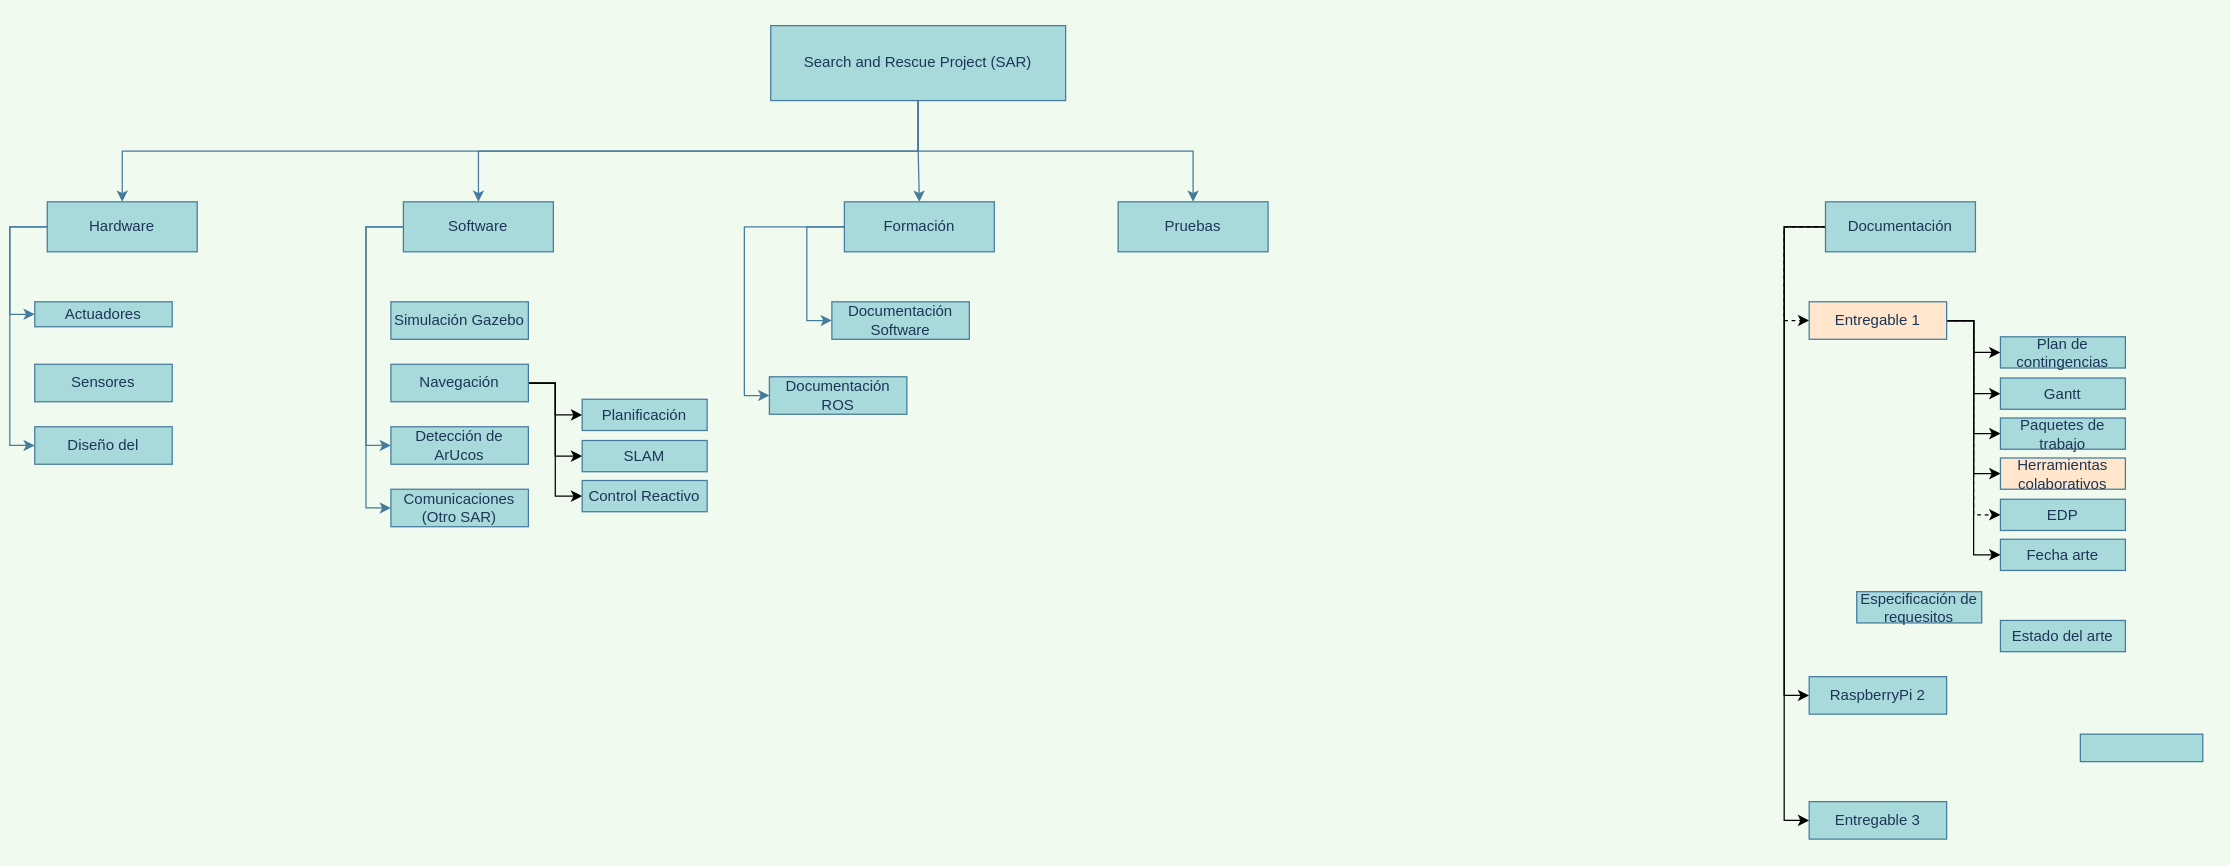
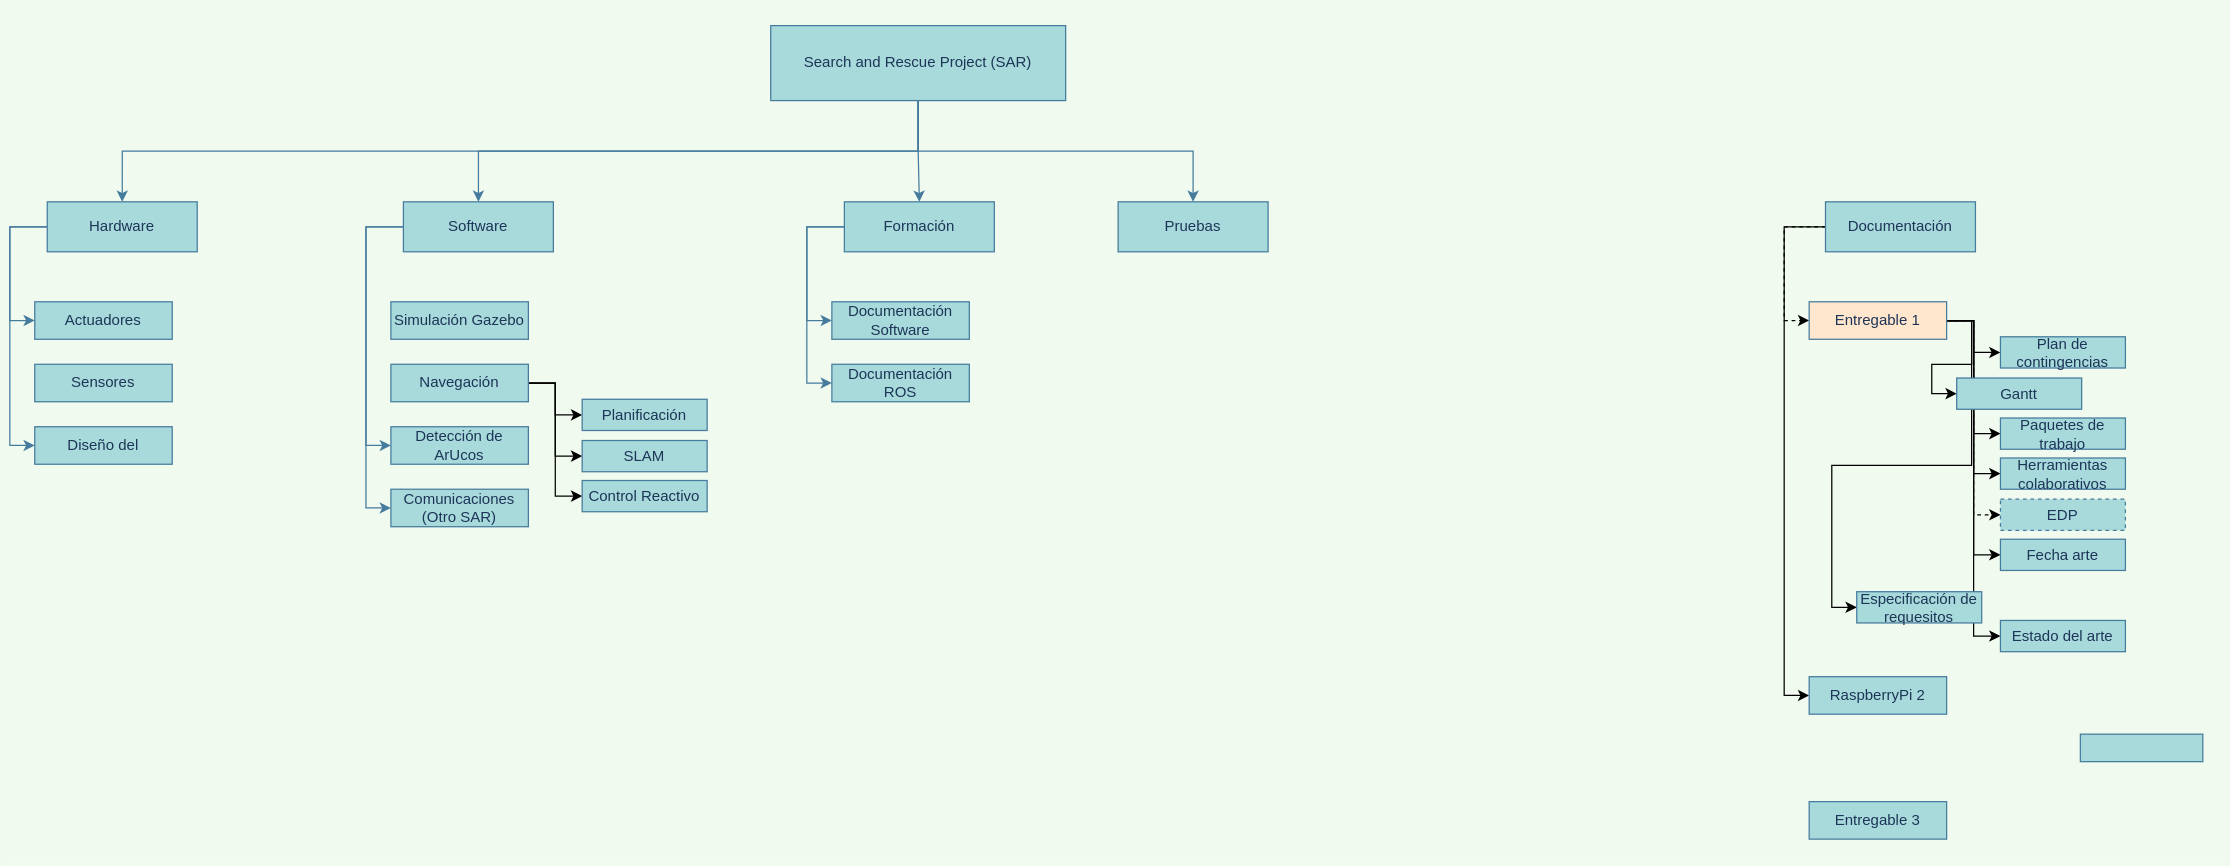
(103, 314) -> (103, 321)
(2063, 394) -> (2019, 394)
(838, 396) -> (901, 383)
(2063, 474) -> (2063, 474)
none -> (1832, 475)
(2063, 515) -> (2063, 515)
none -> (1974, 575)
(1784, 768) -> none
